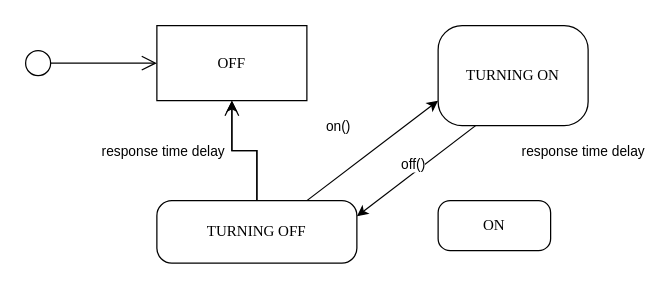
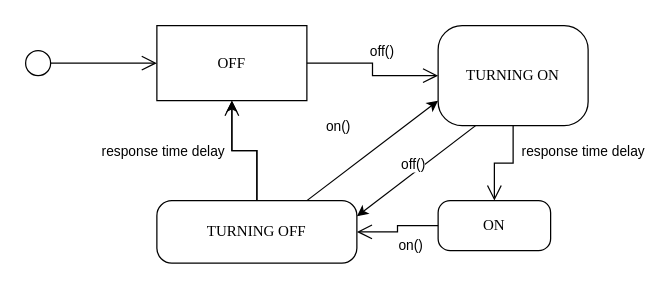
none -> (373, 67)
none -> (506, 163)
none -> (398, 227)
